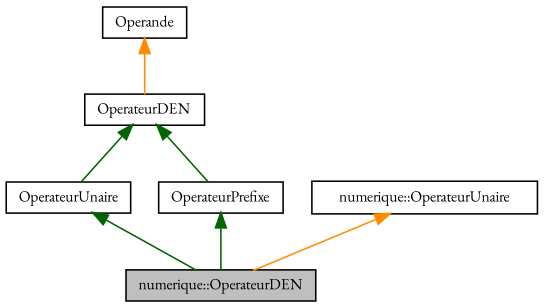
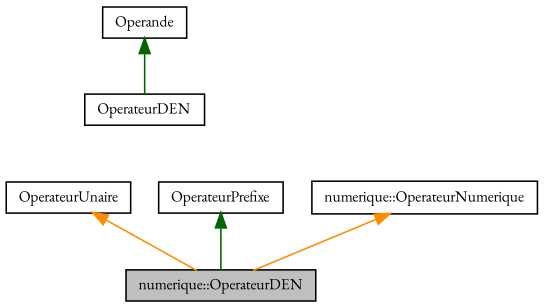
(145, 74) -> (145, 74)
(101, 159) -> none
(188, 159) -> none
(425, 198) -> (425, 198)
(151, 245) -> (151, 245)
